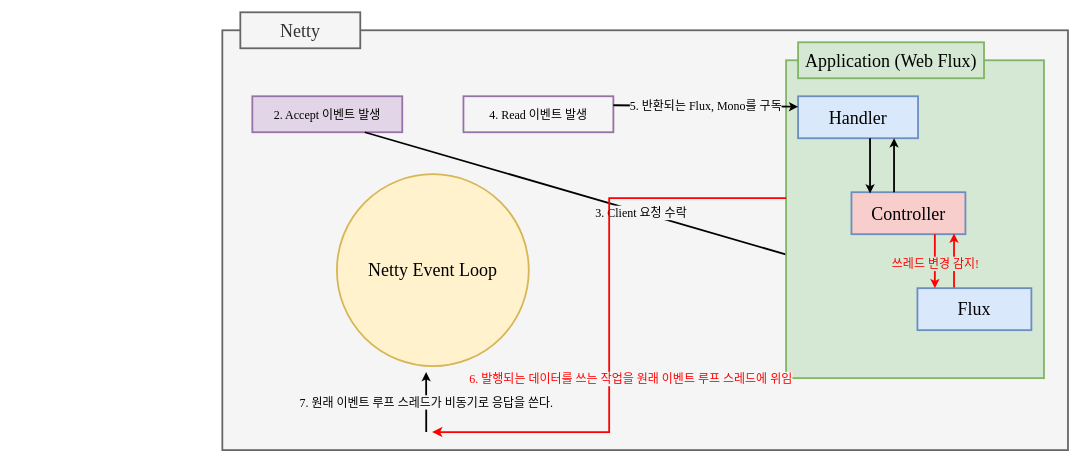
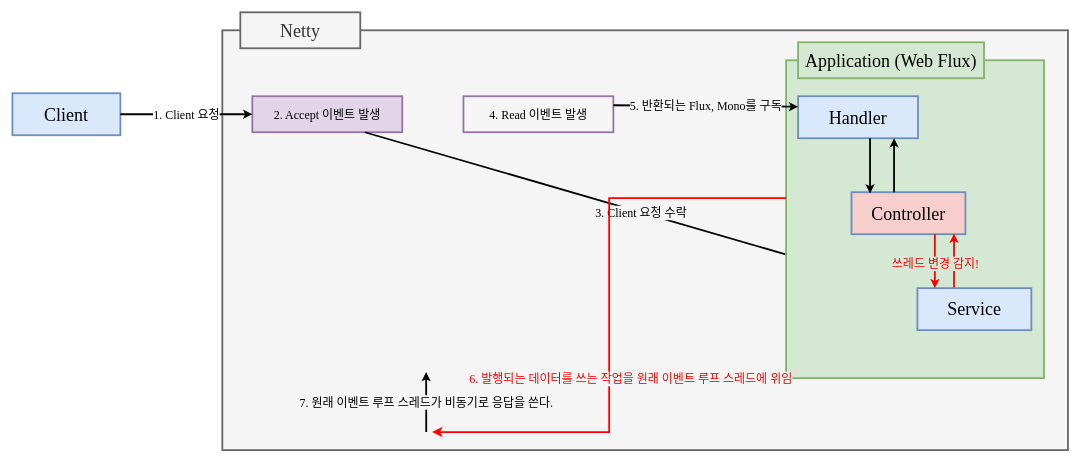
none -> (66, 114)
none -> (183, 114)
(433, 270) -> none
(975, 309) -> (975, 309)
